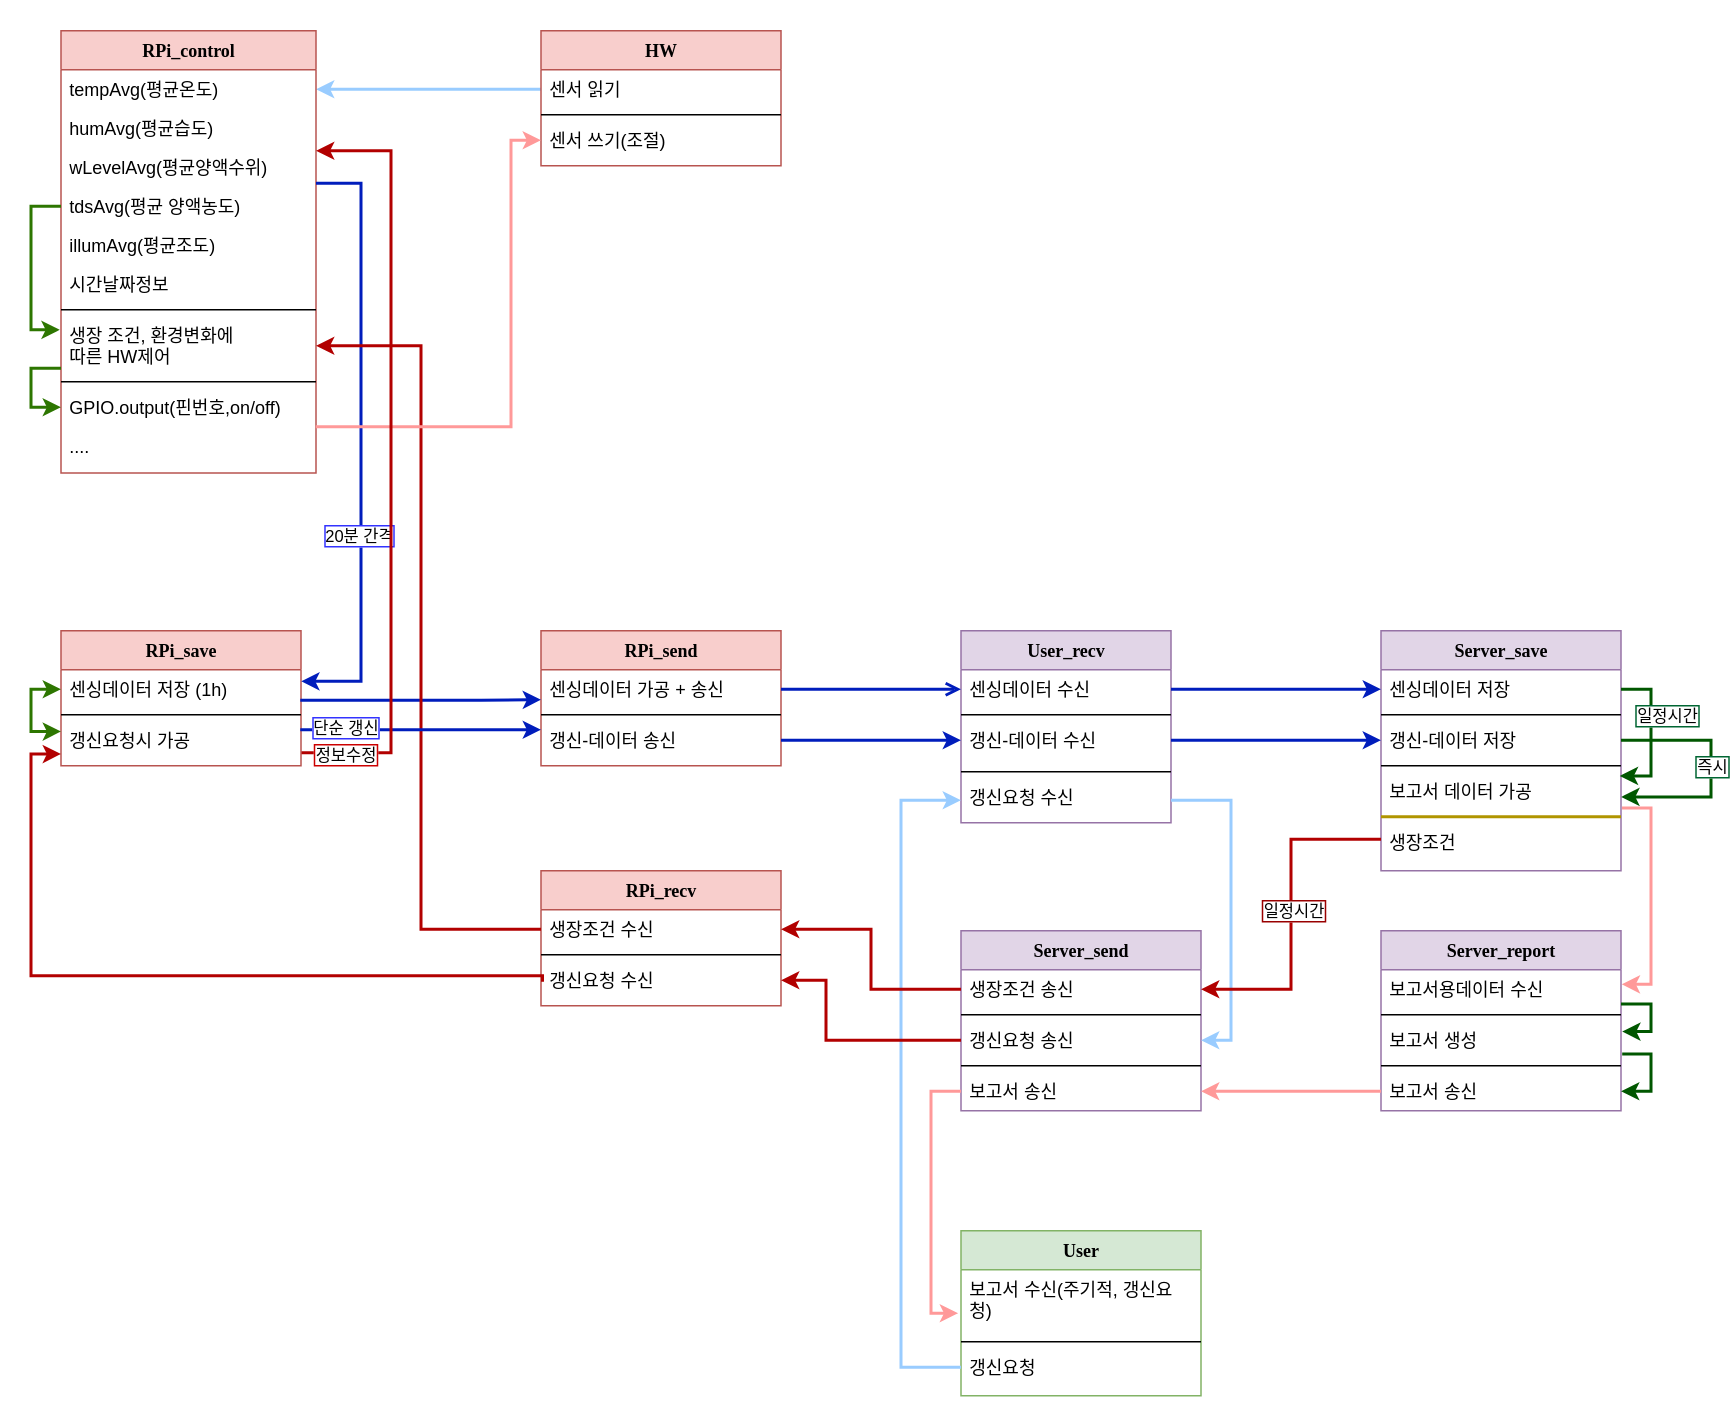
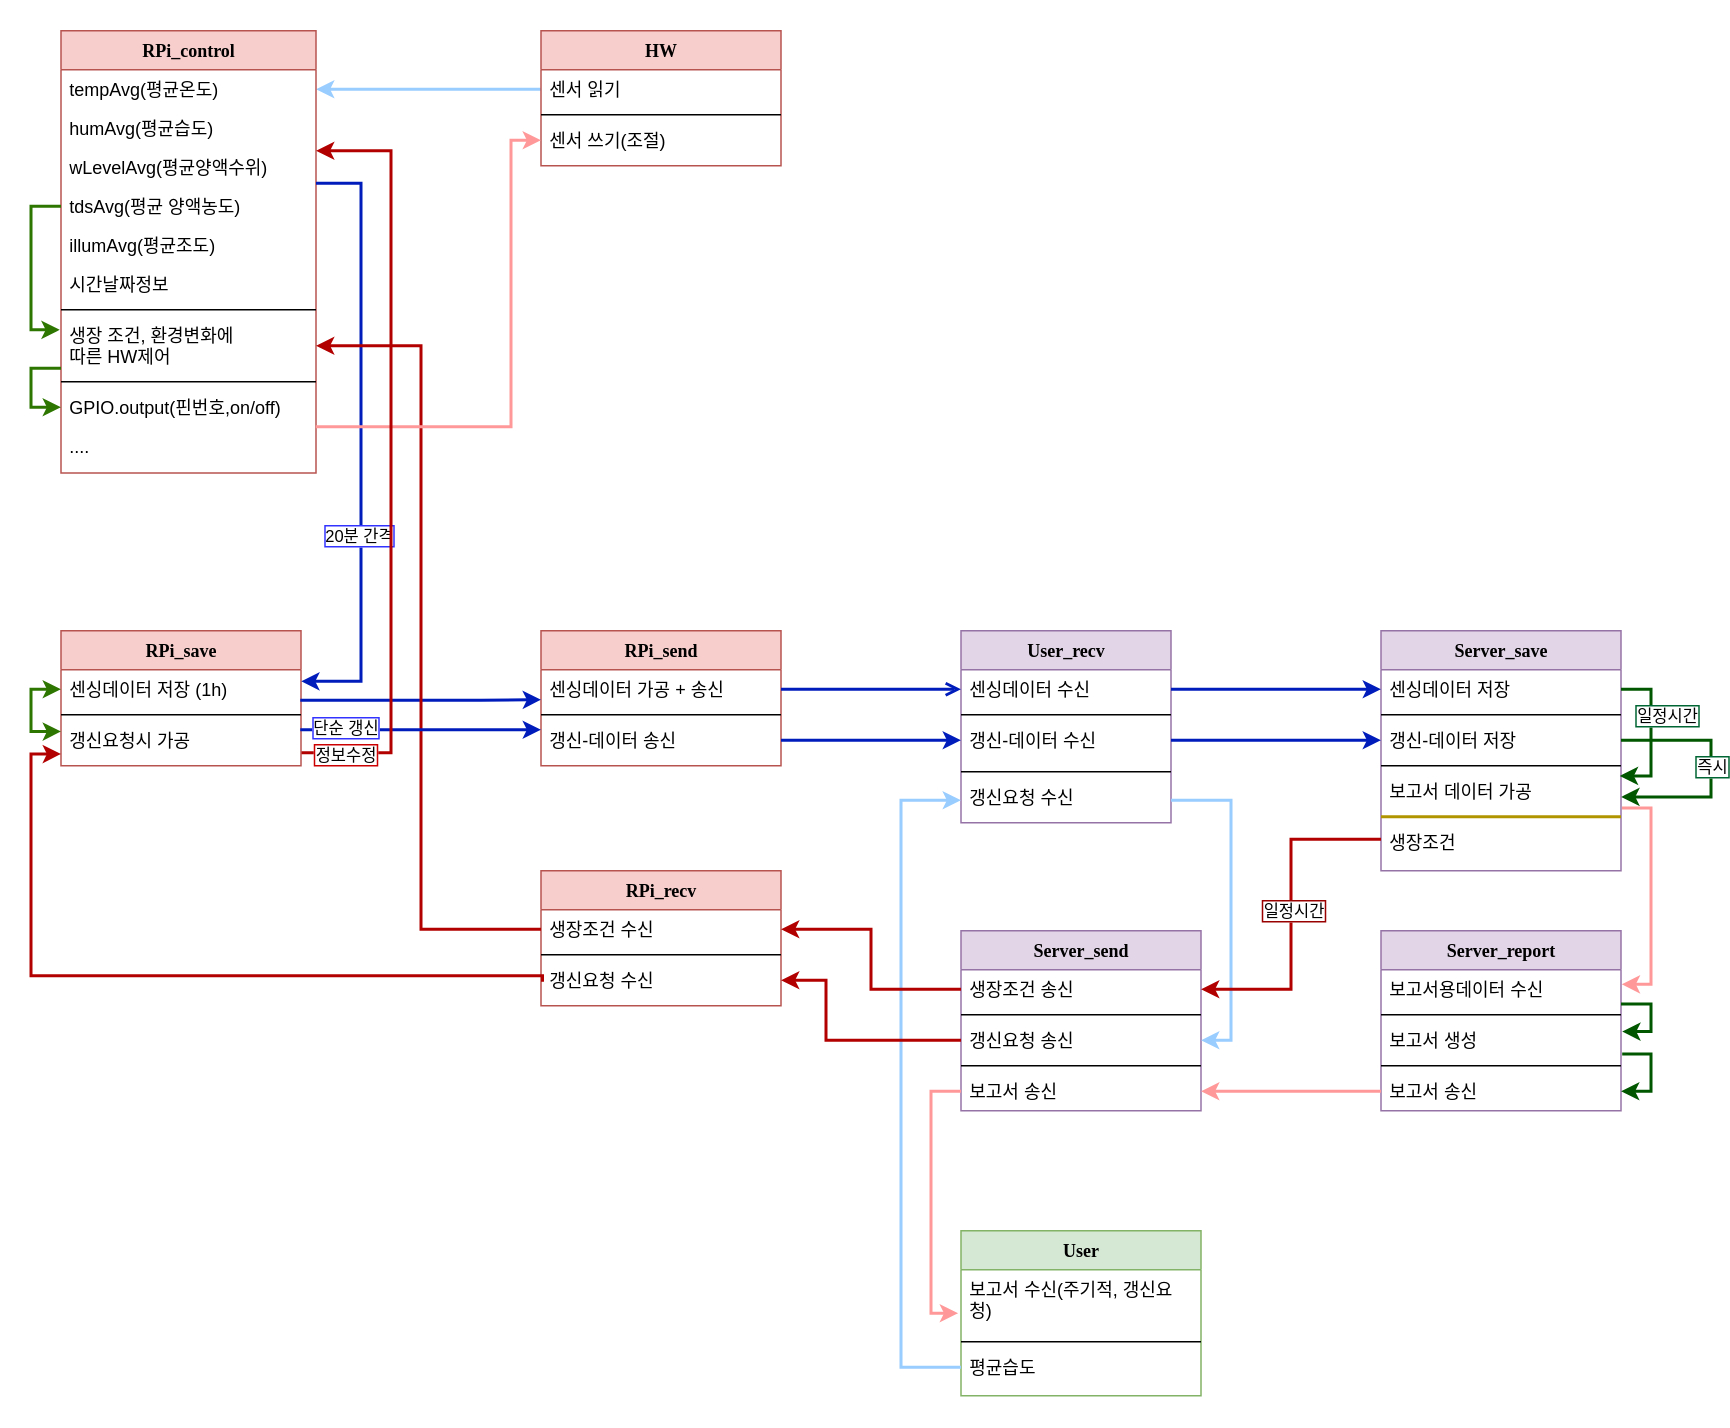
(1006, 1369) -> (1006, 1369)
